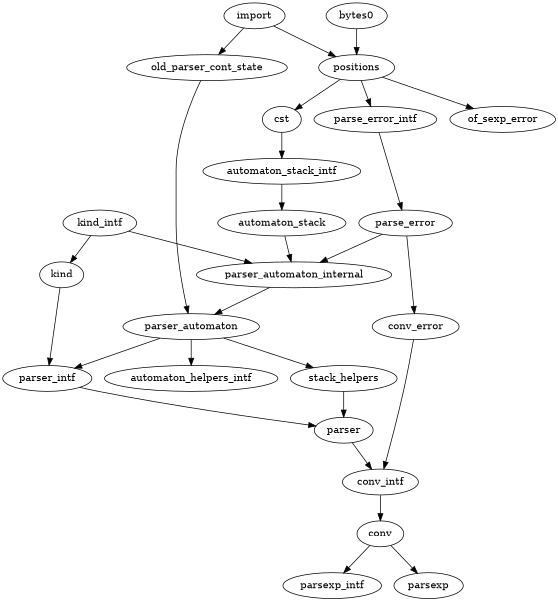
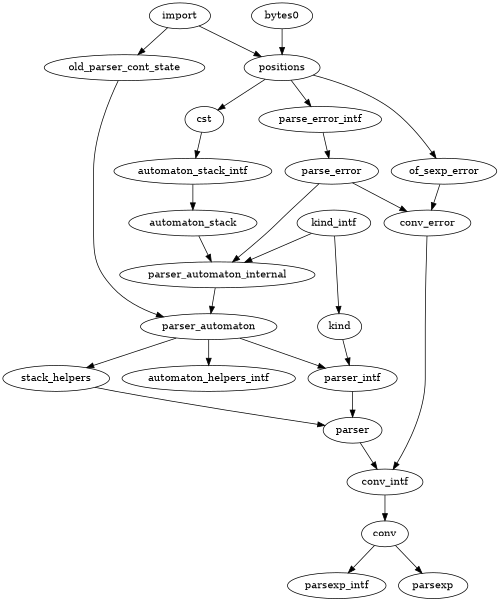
none -> (437, 194)
